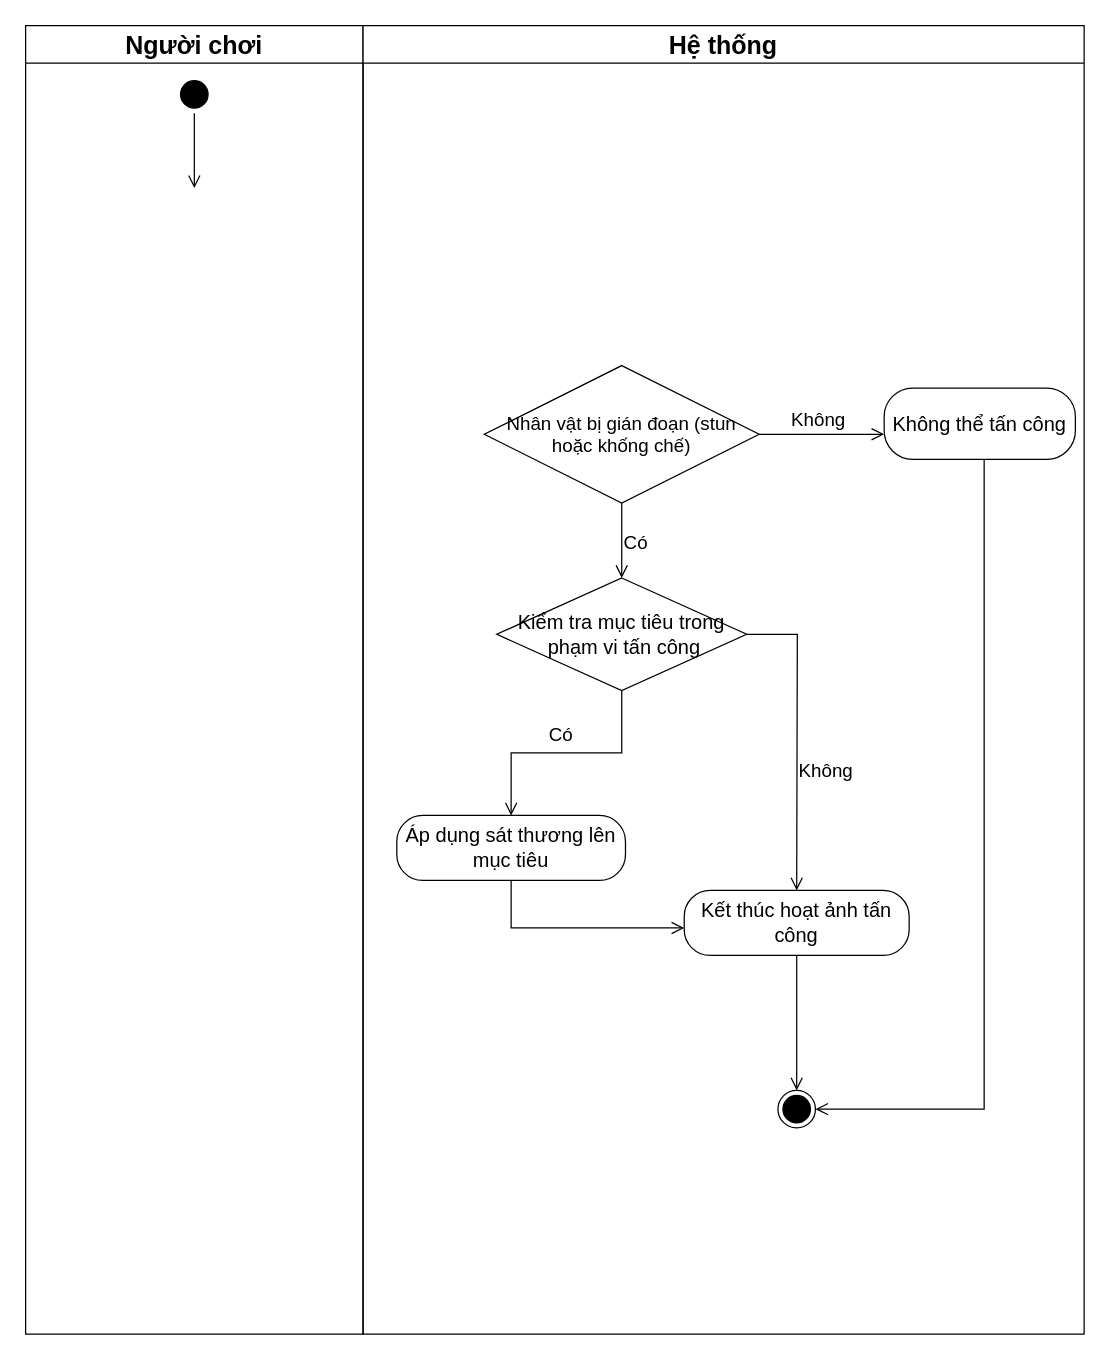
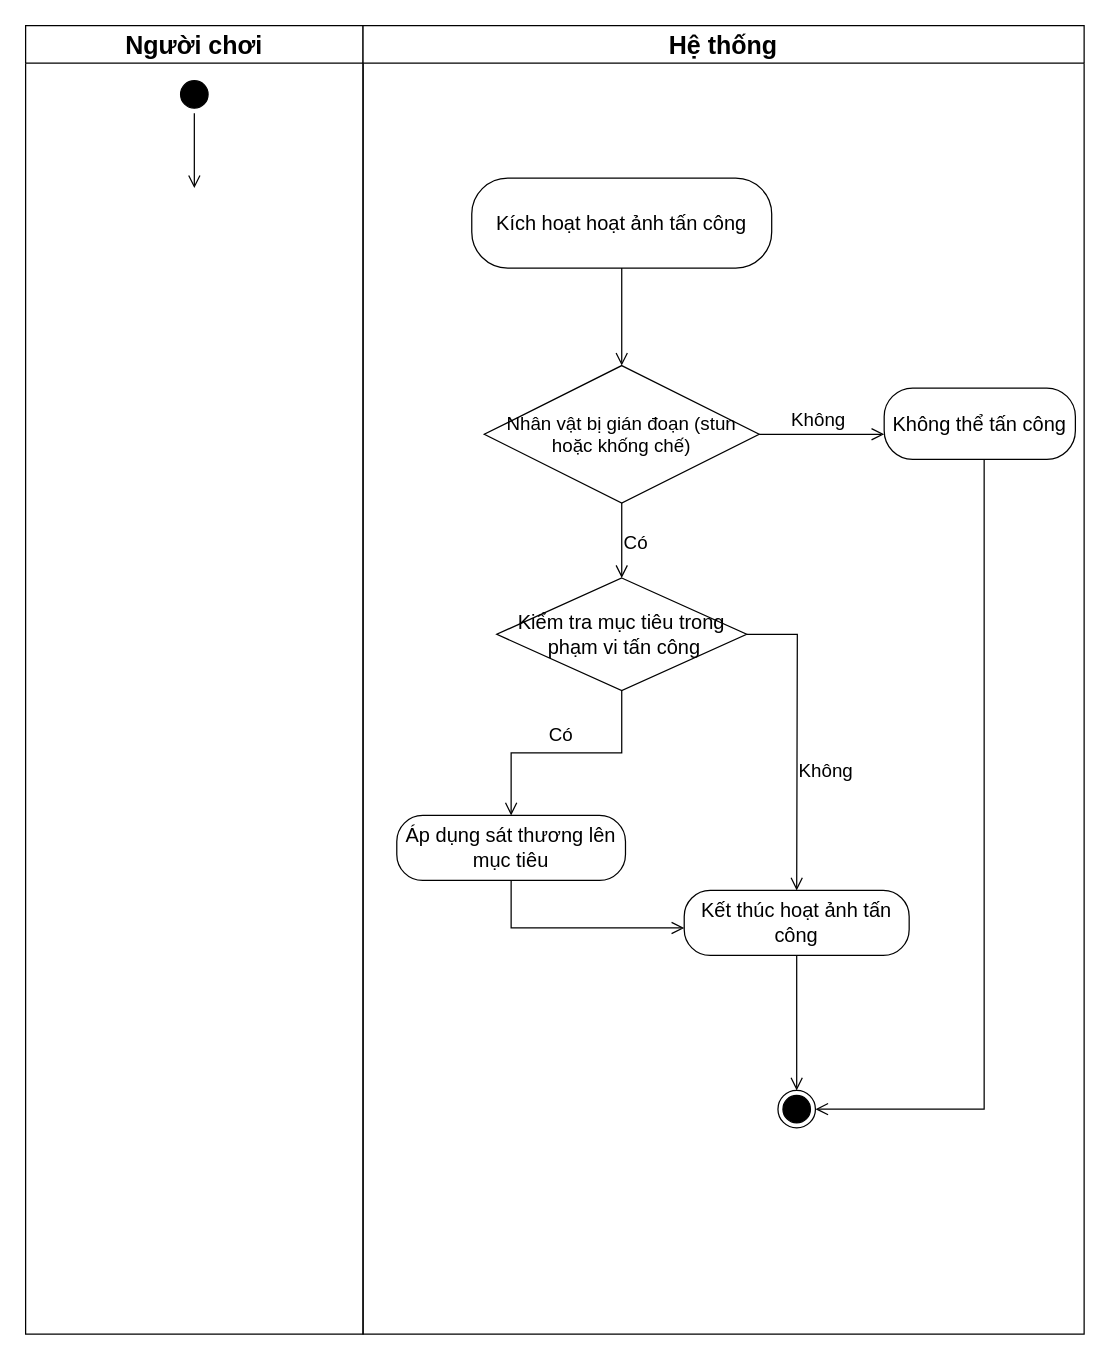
none -> (622, 223)
none -> (622, 315)
